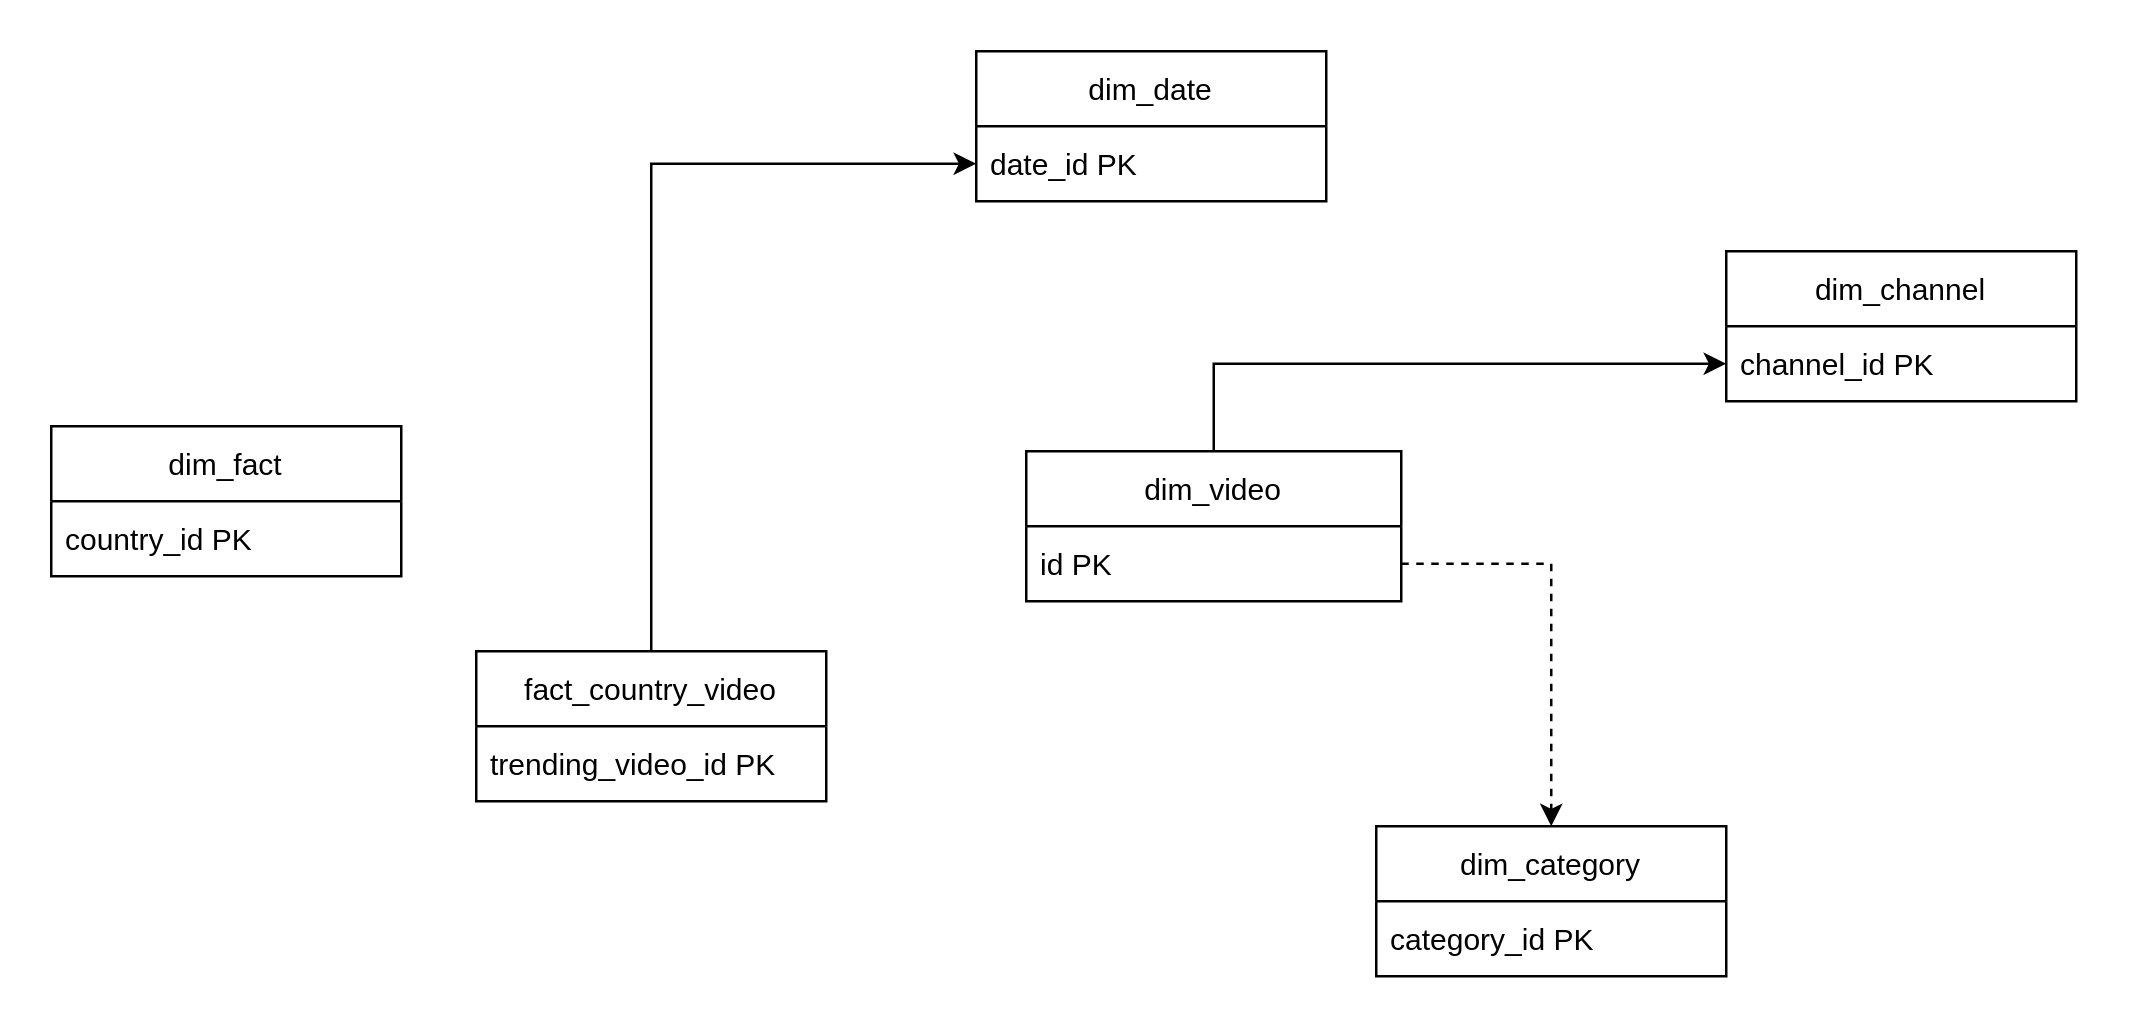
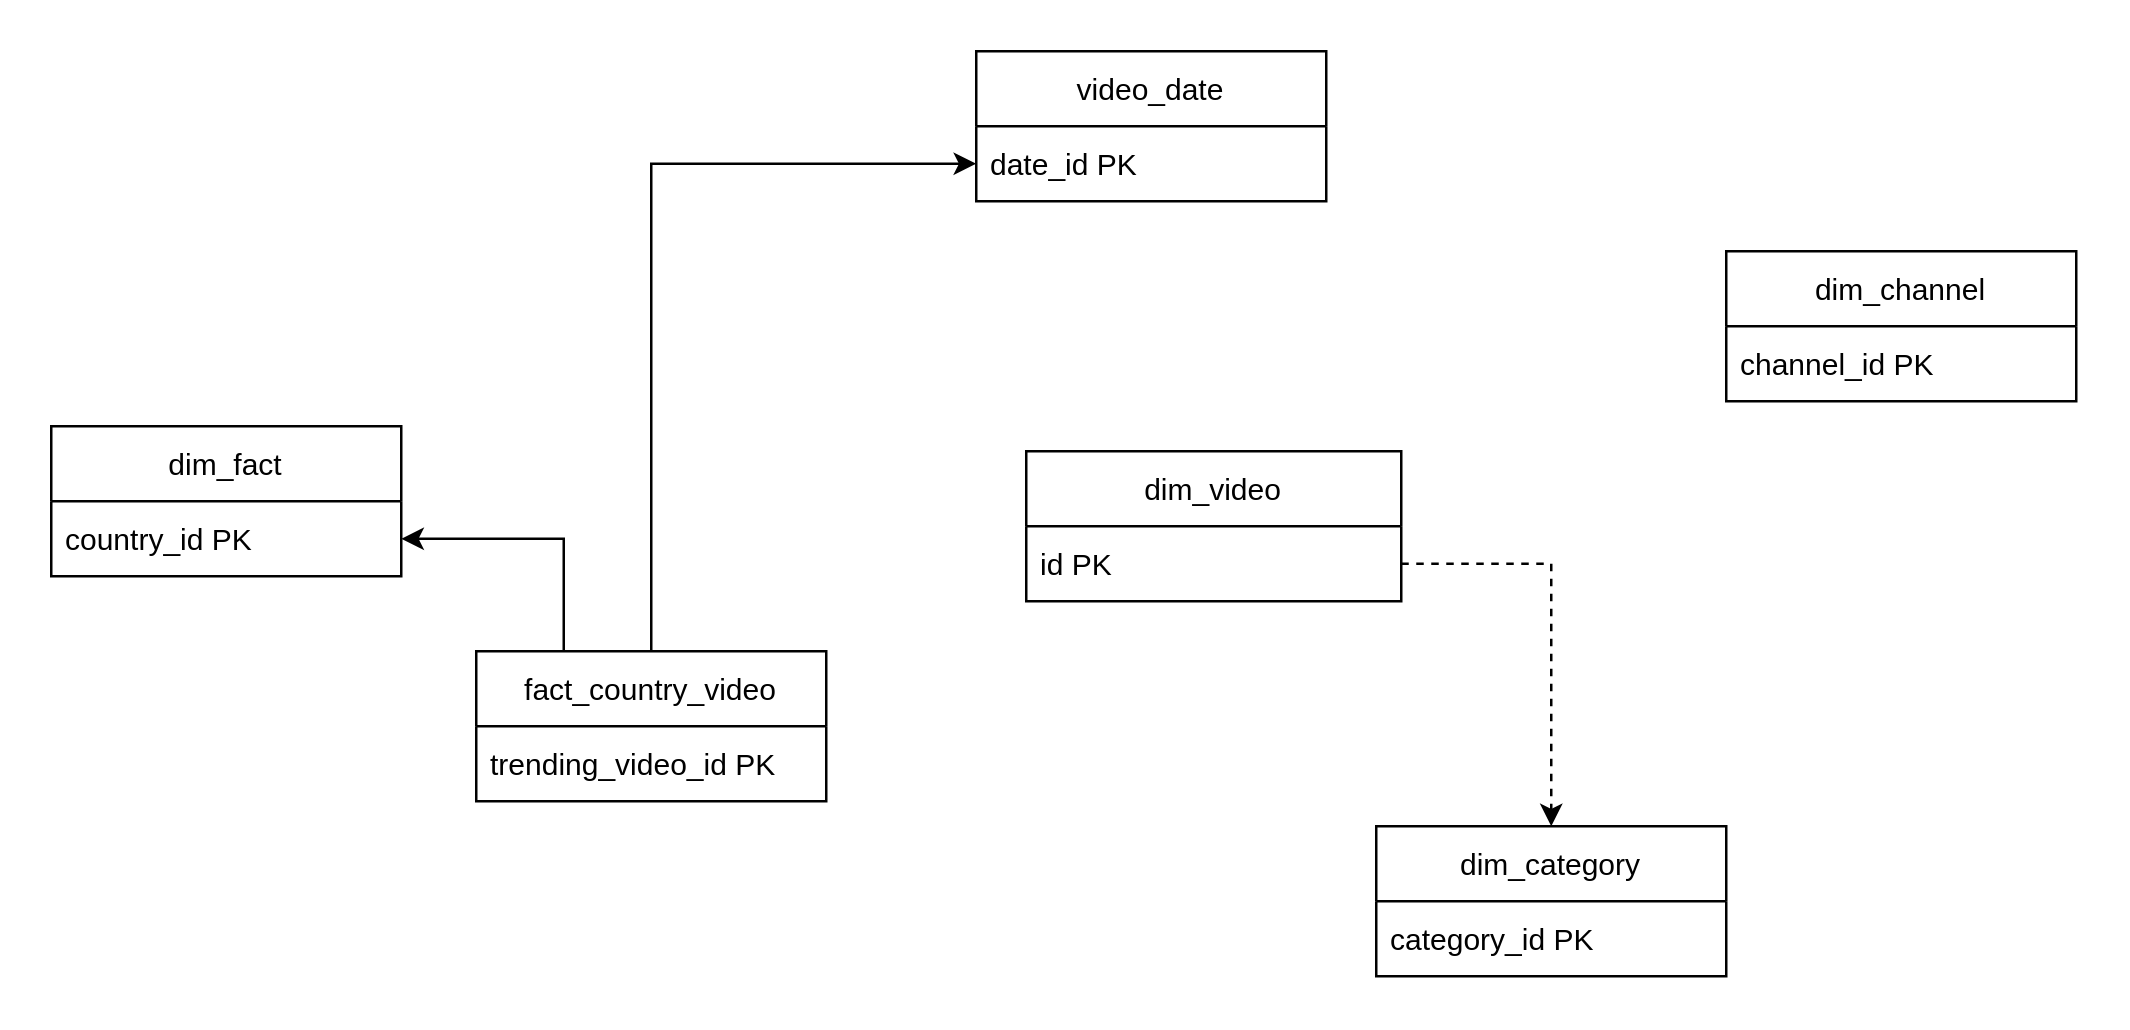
(1150, 90) -> (1150, 90)
(1418, 364) -> none
none -> (547, 539)
